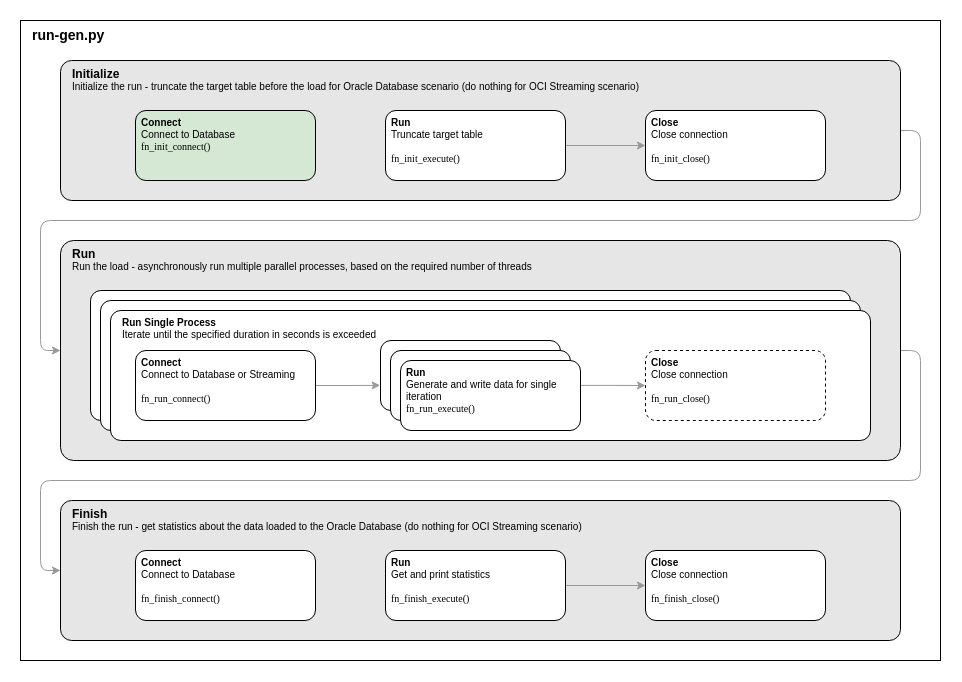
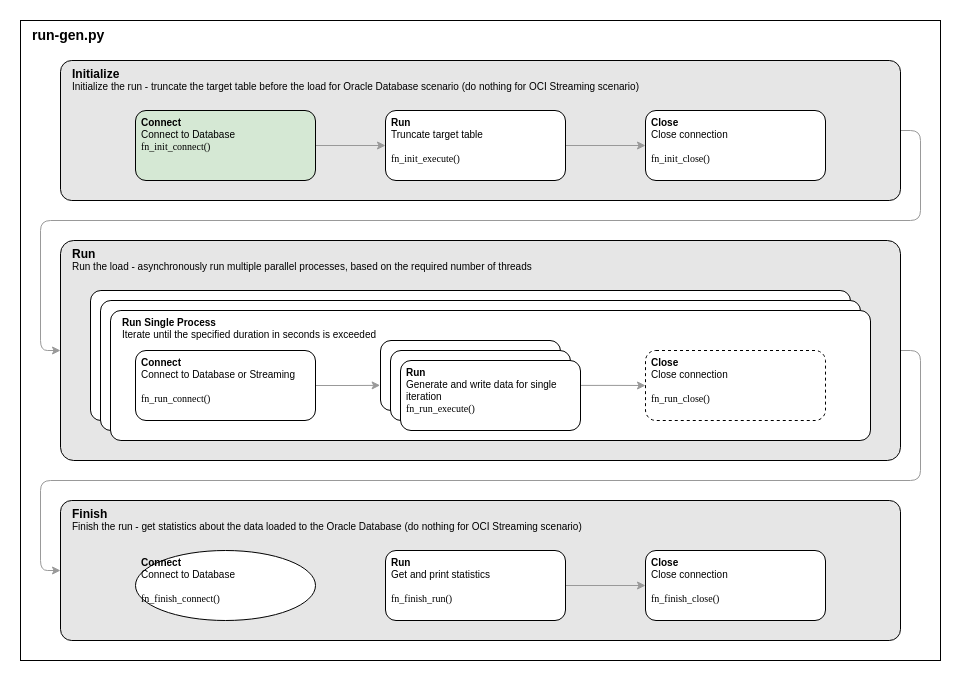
none -> (347, 146)
(451, 576) -> (451, 576)
(226, 586) -> (226, 586)
